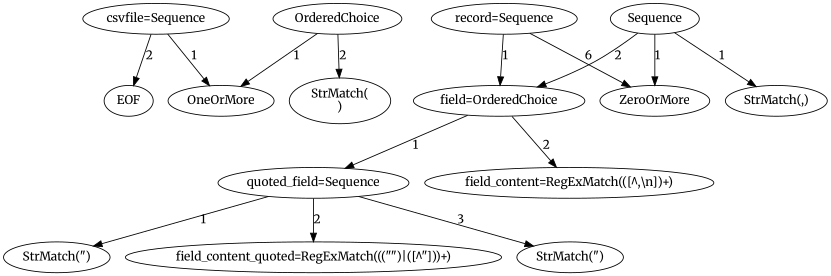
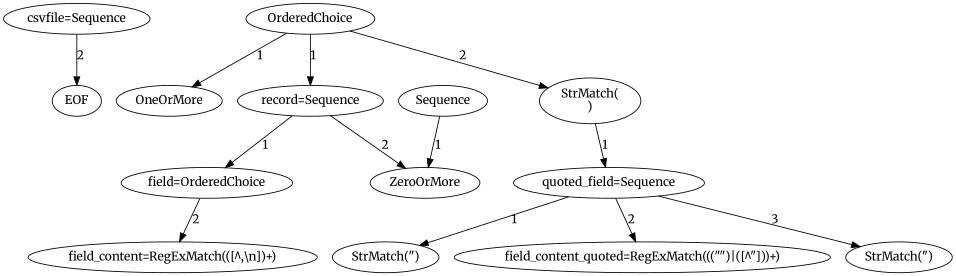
none -> (310, 55)
(186, 56) -> none
(589, 56) -> (385, 146)
(596, 61) -> none
(776, 101) -> none
(410, 140) -> (599, 141)
